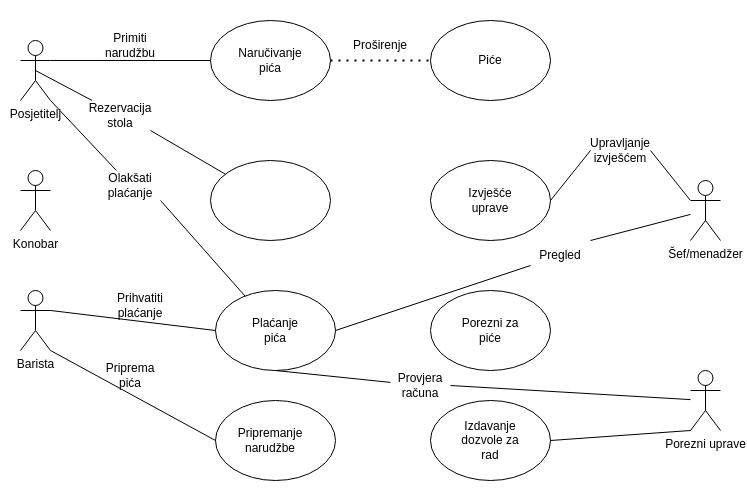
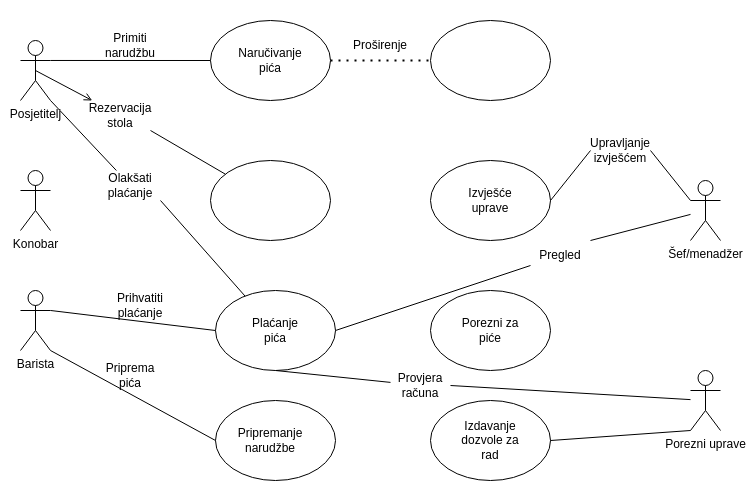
(491, 61) -> none
(89, 99) -> (88, 98)
